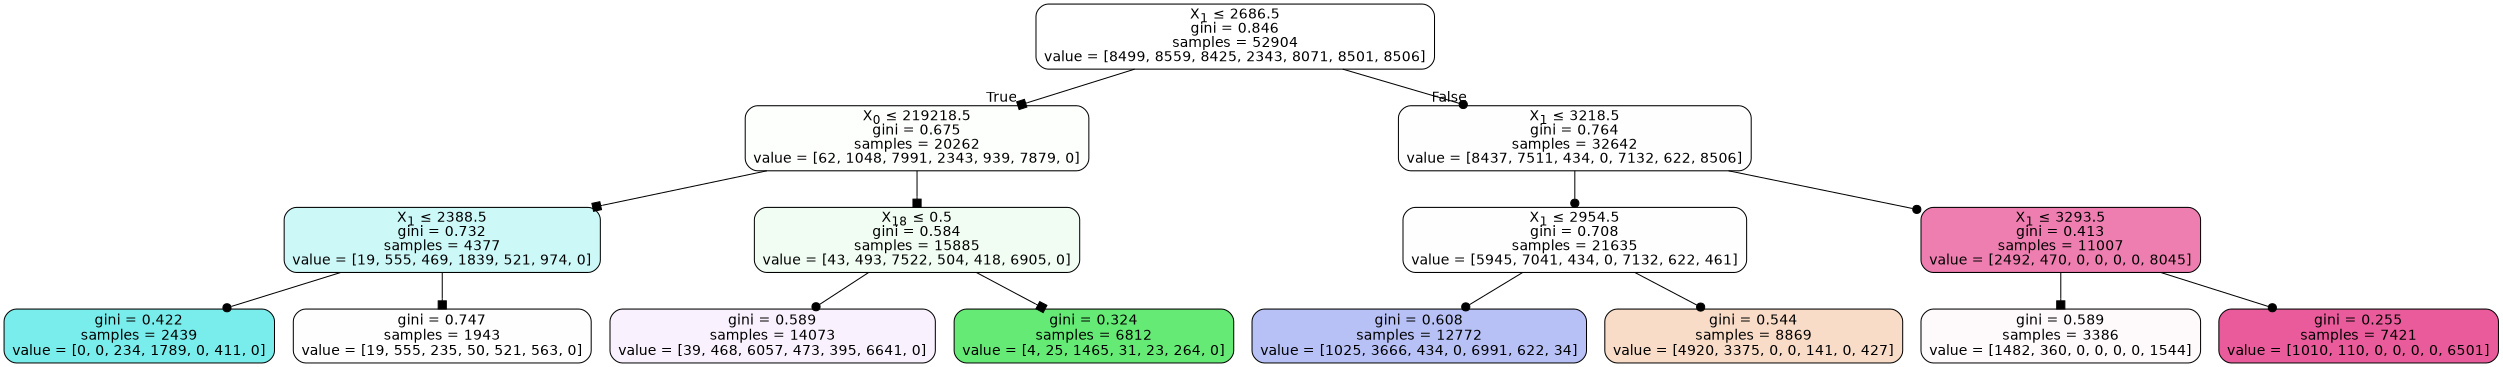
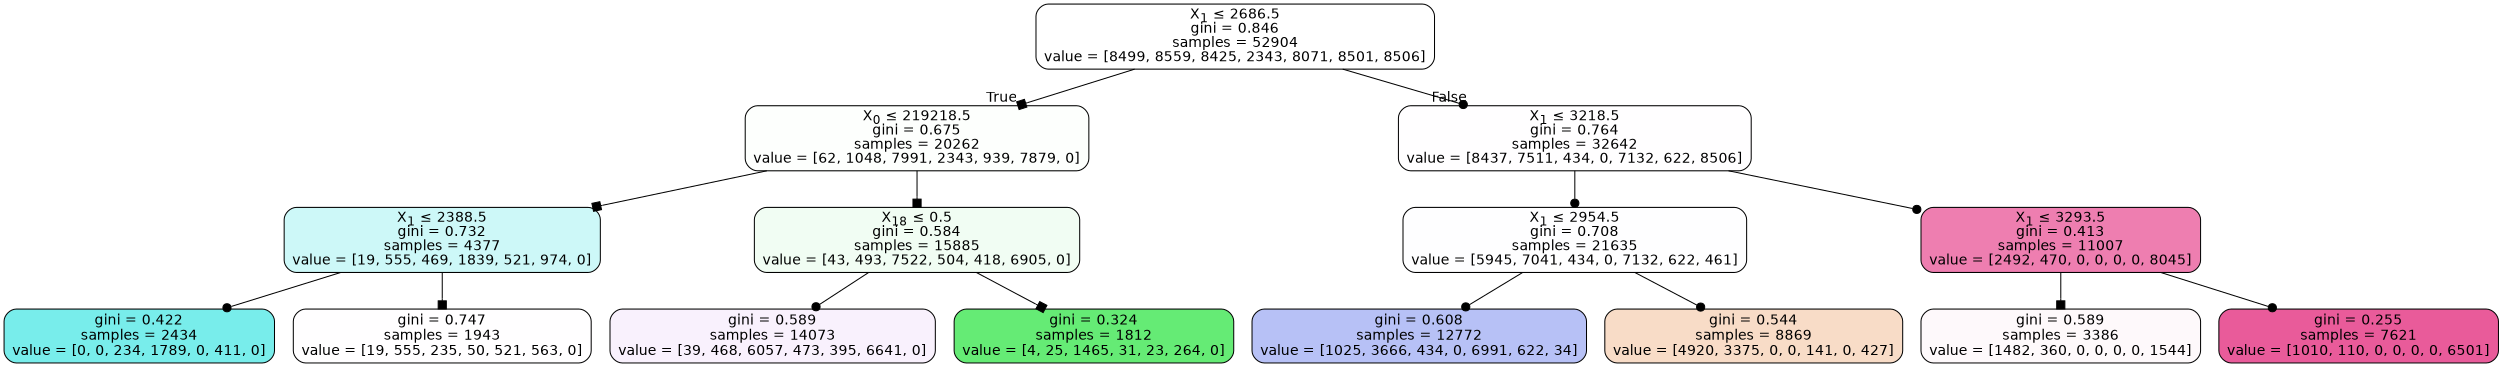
(139, 336) -> (139, 336)
(1094, 336) -> (1094, 336)
(2359, 336) -> (2359, 336)
